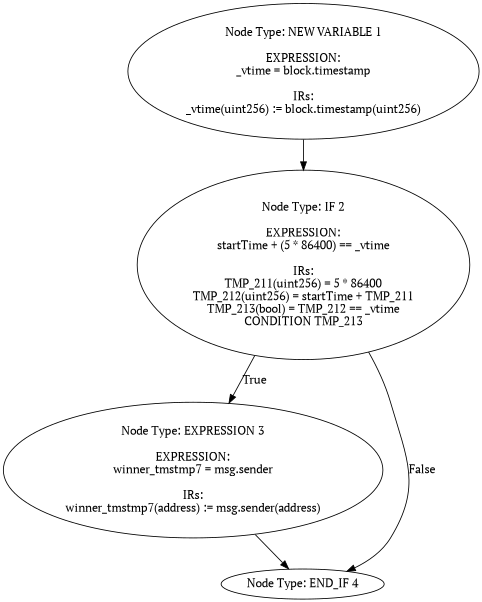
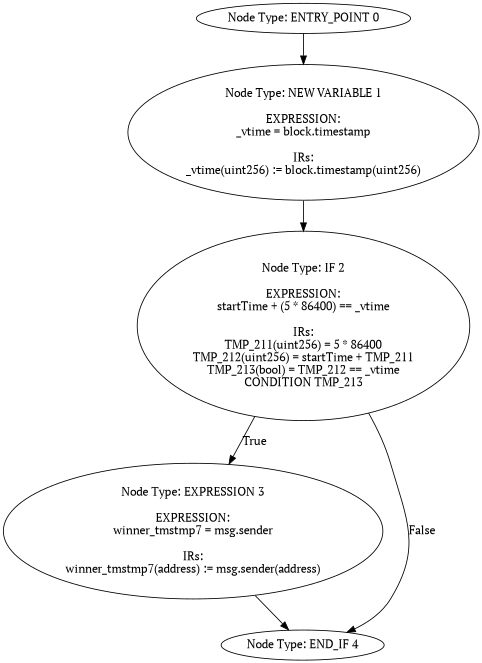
none -> (303, 18)
